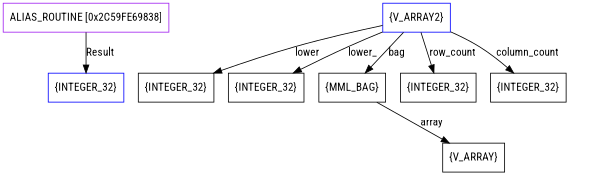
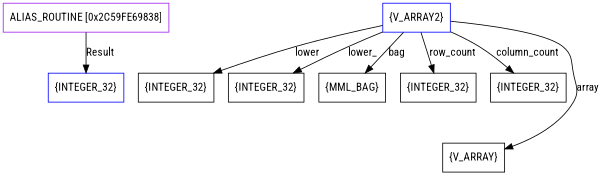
(409, 121) -> (569, 54)
